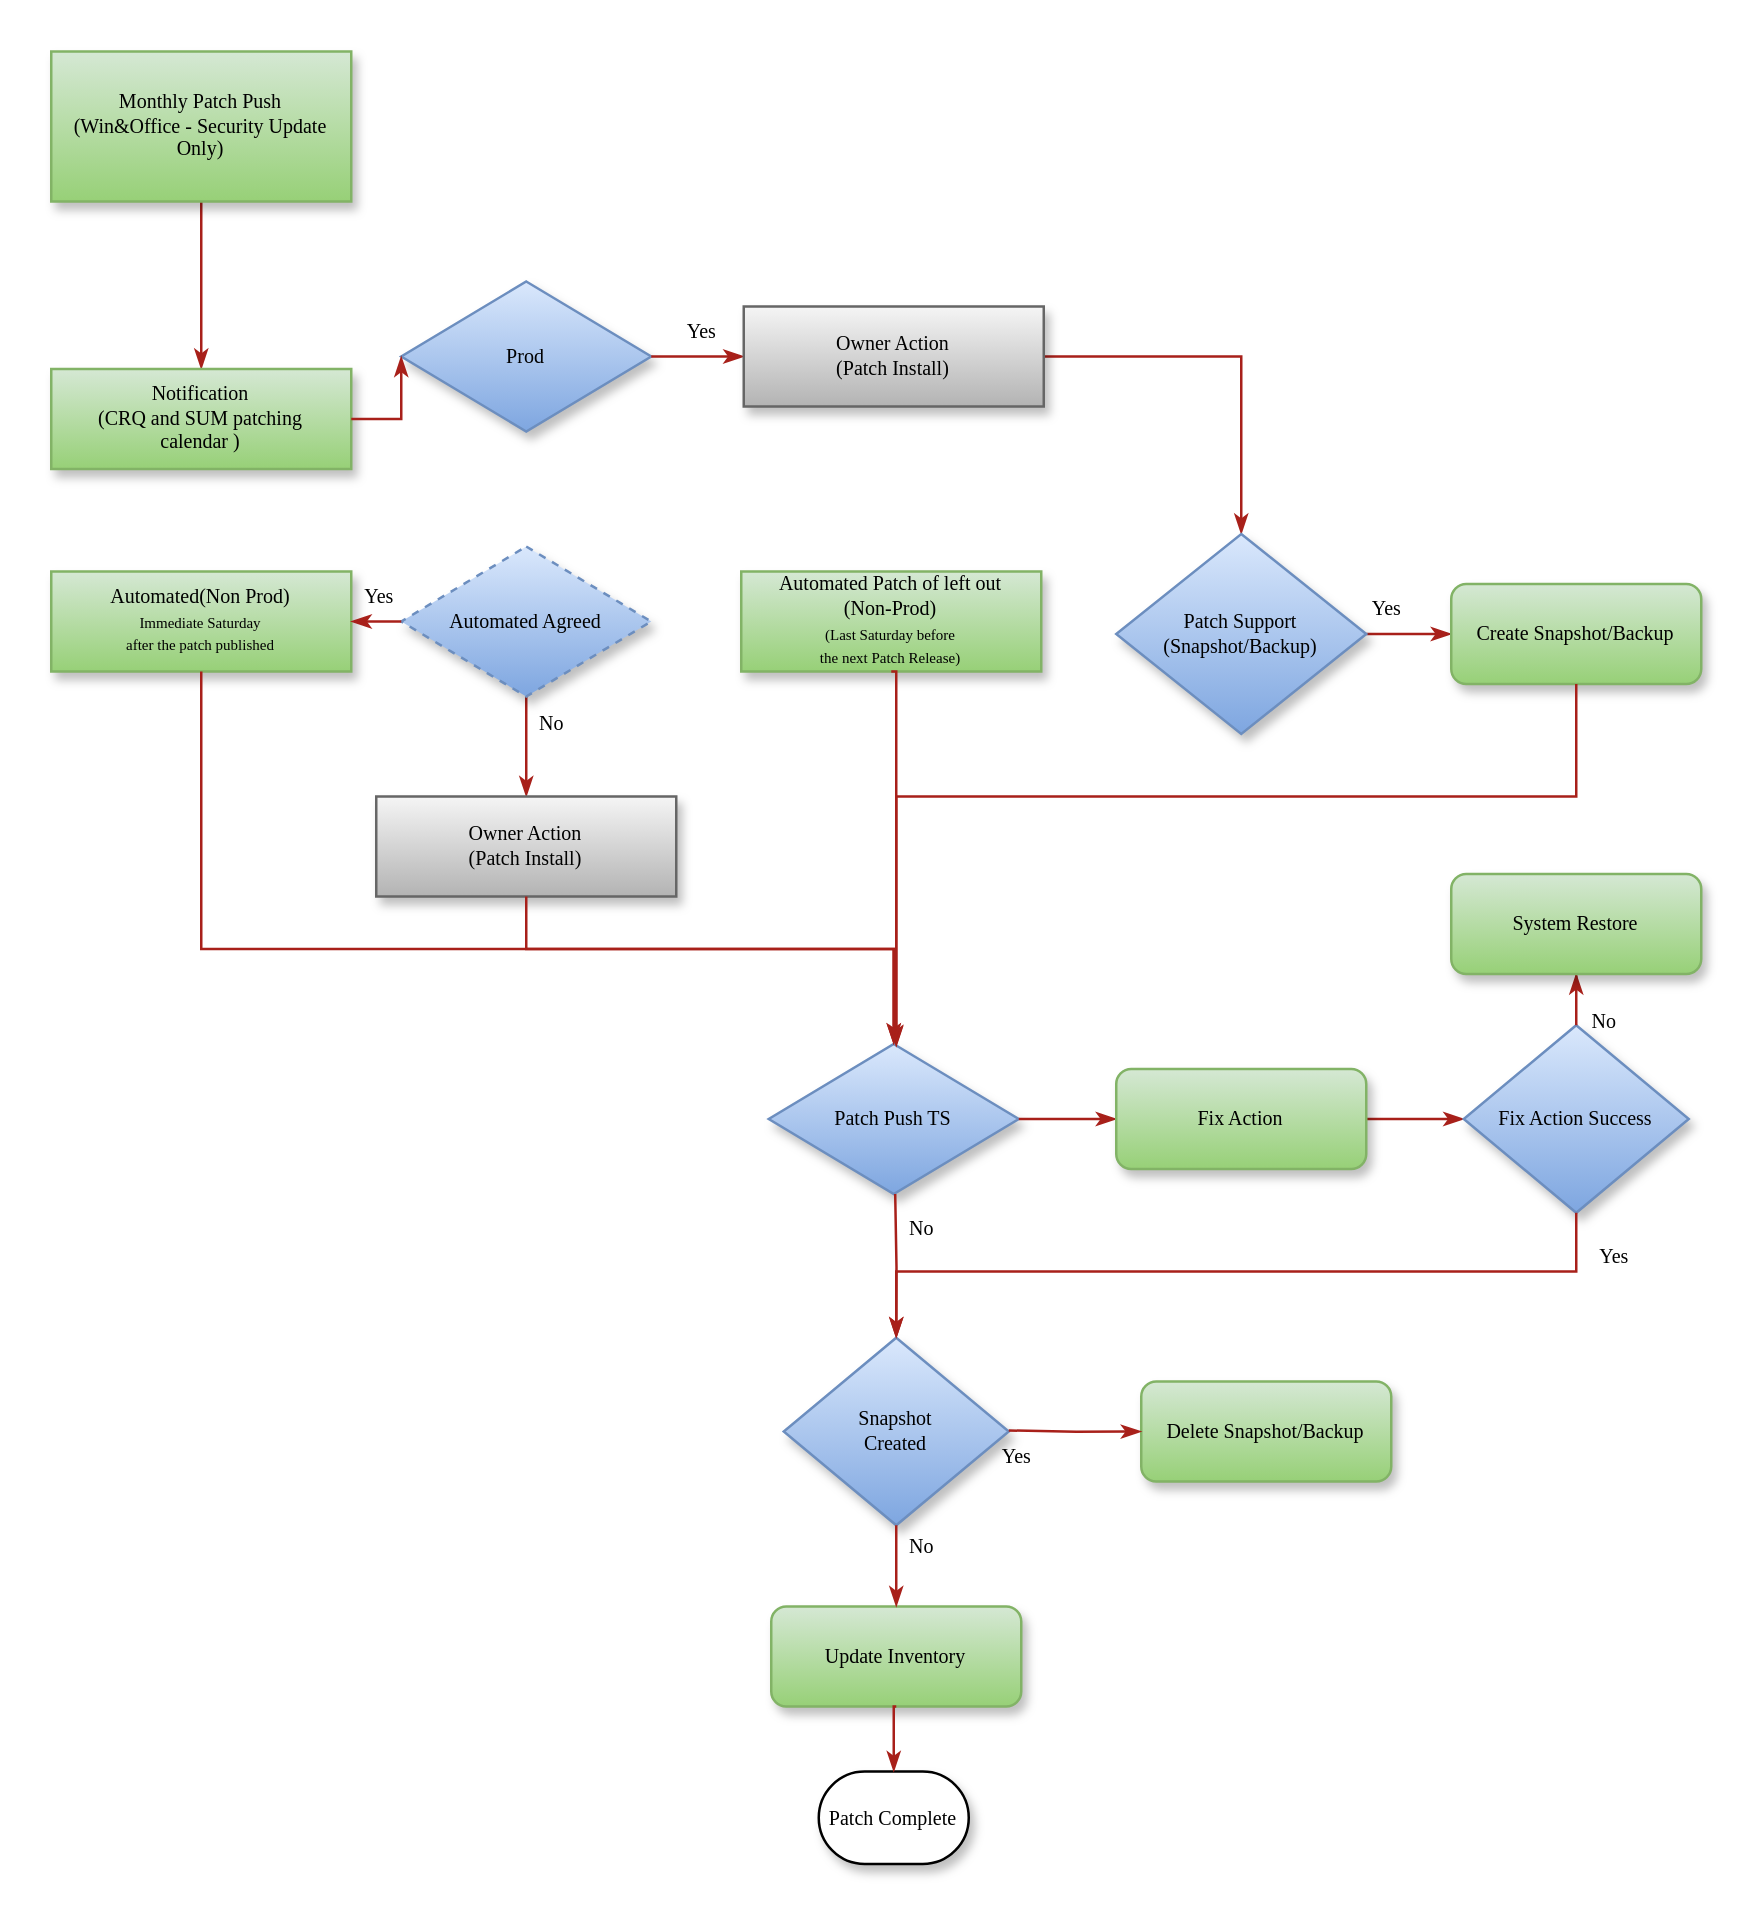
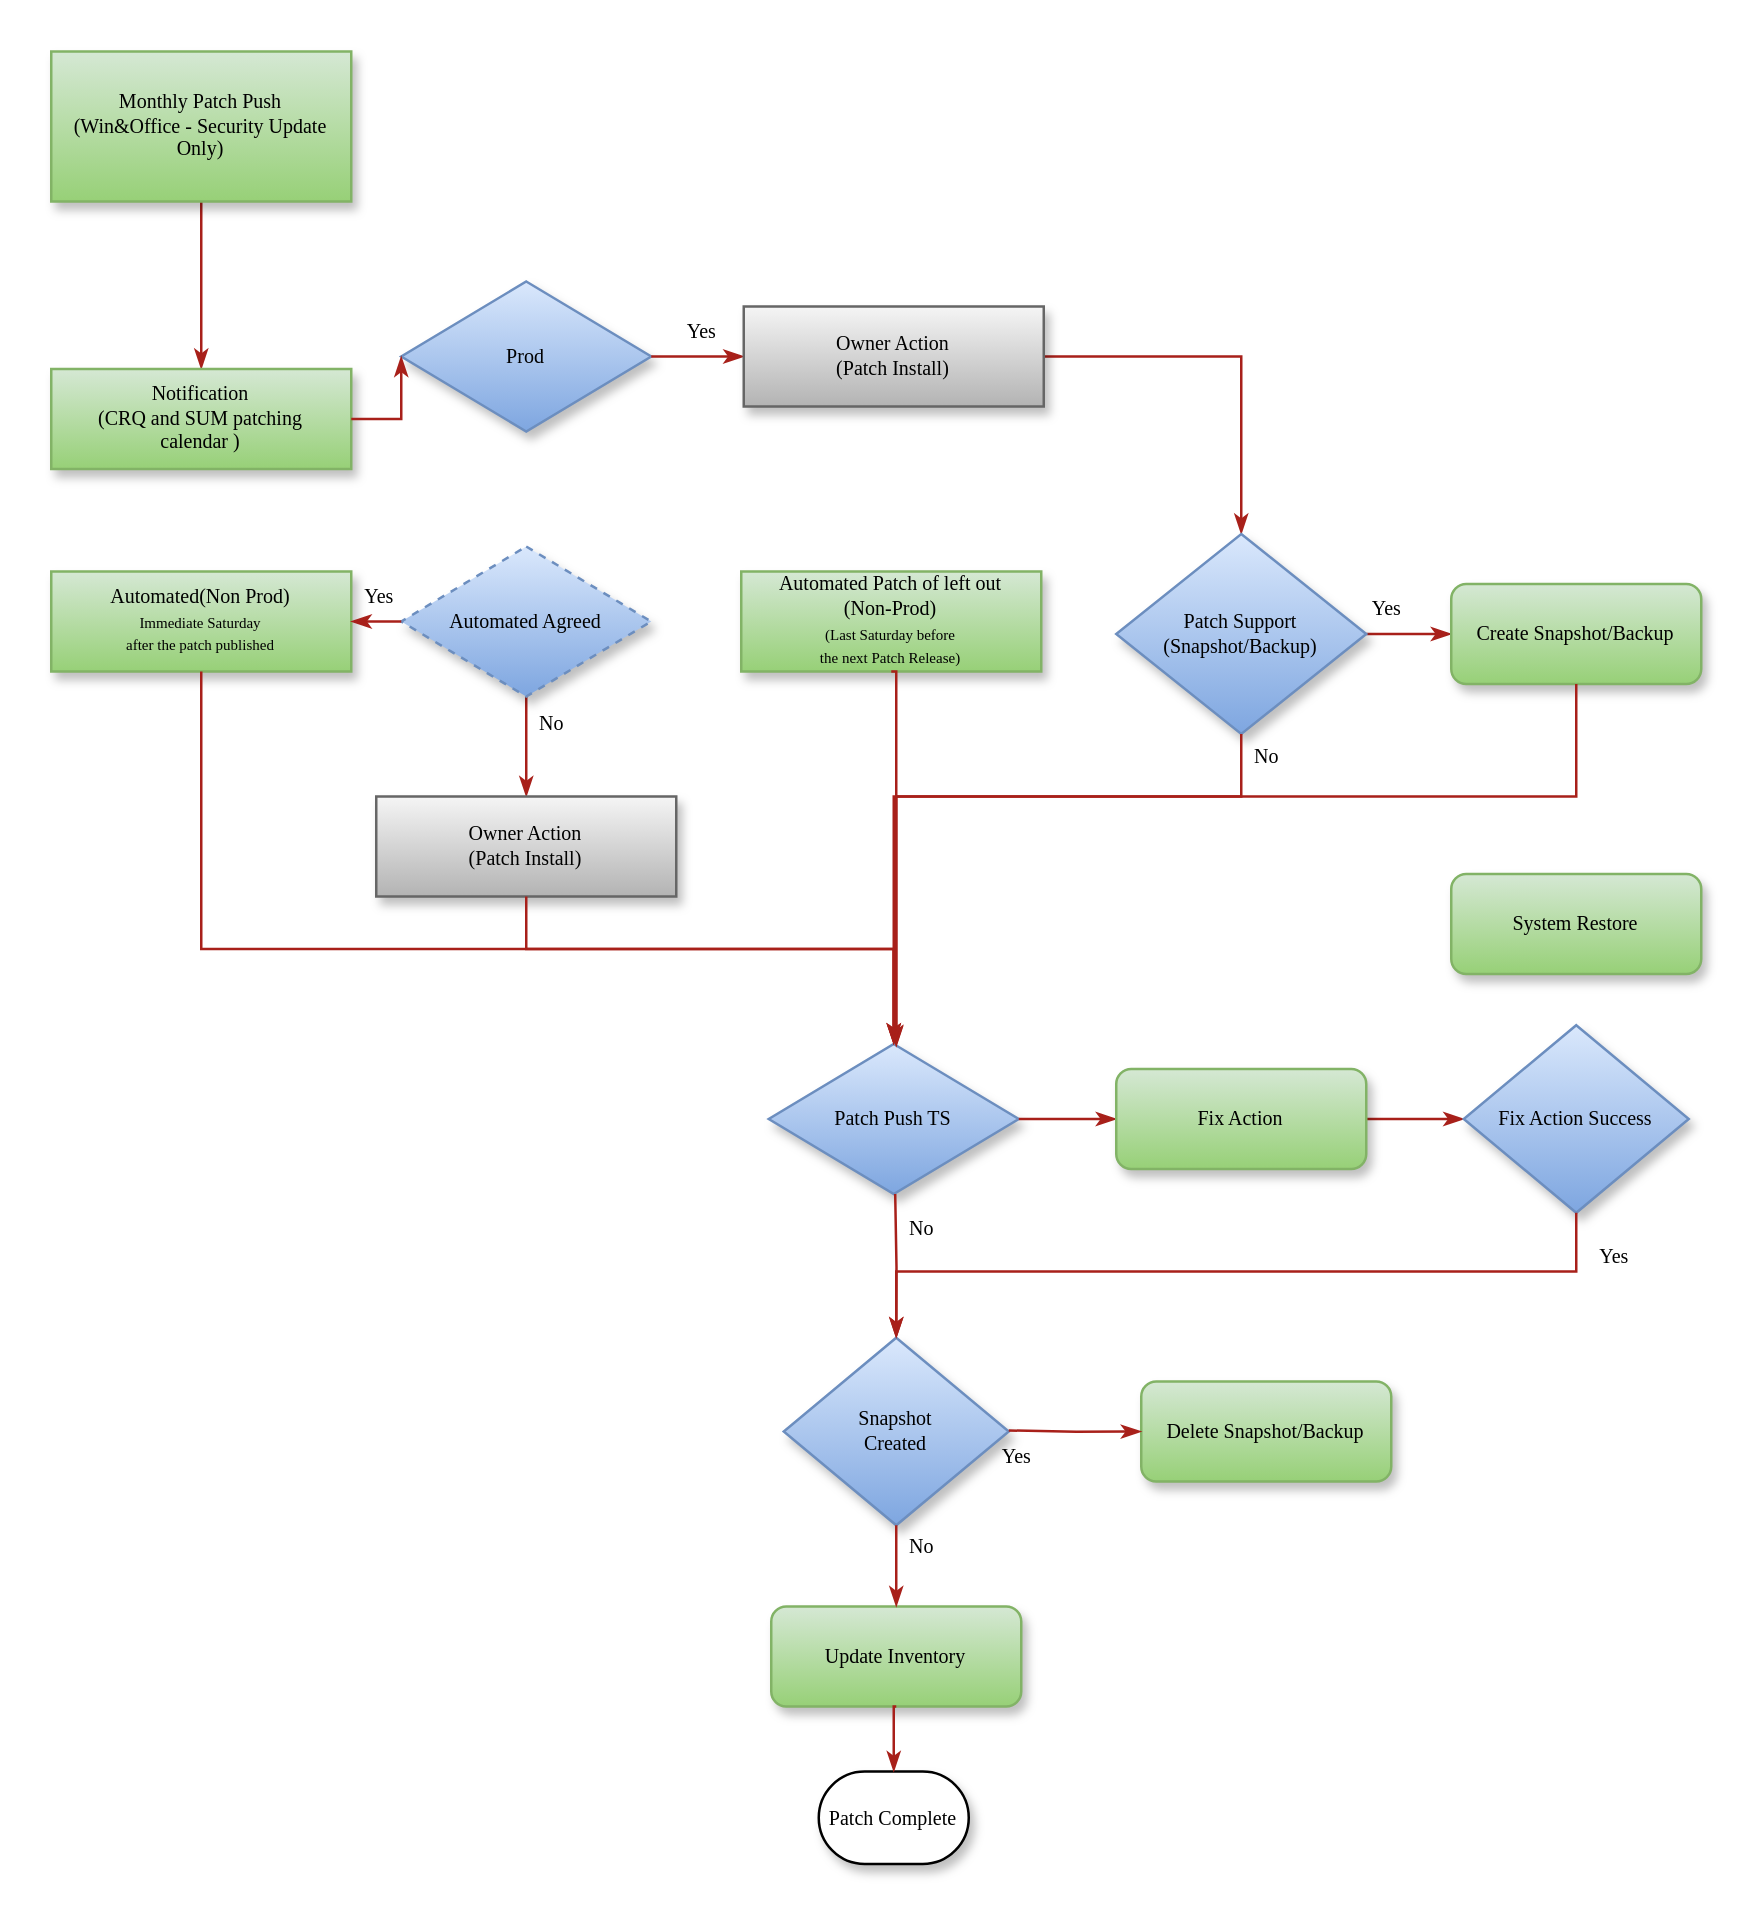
none -> (1241, 762)
(1576, 991) -> none
